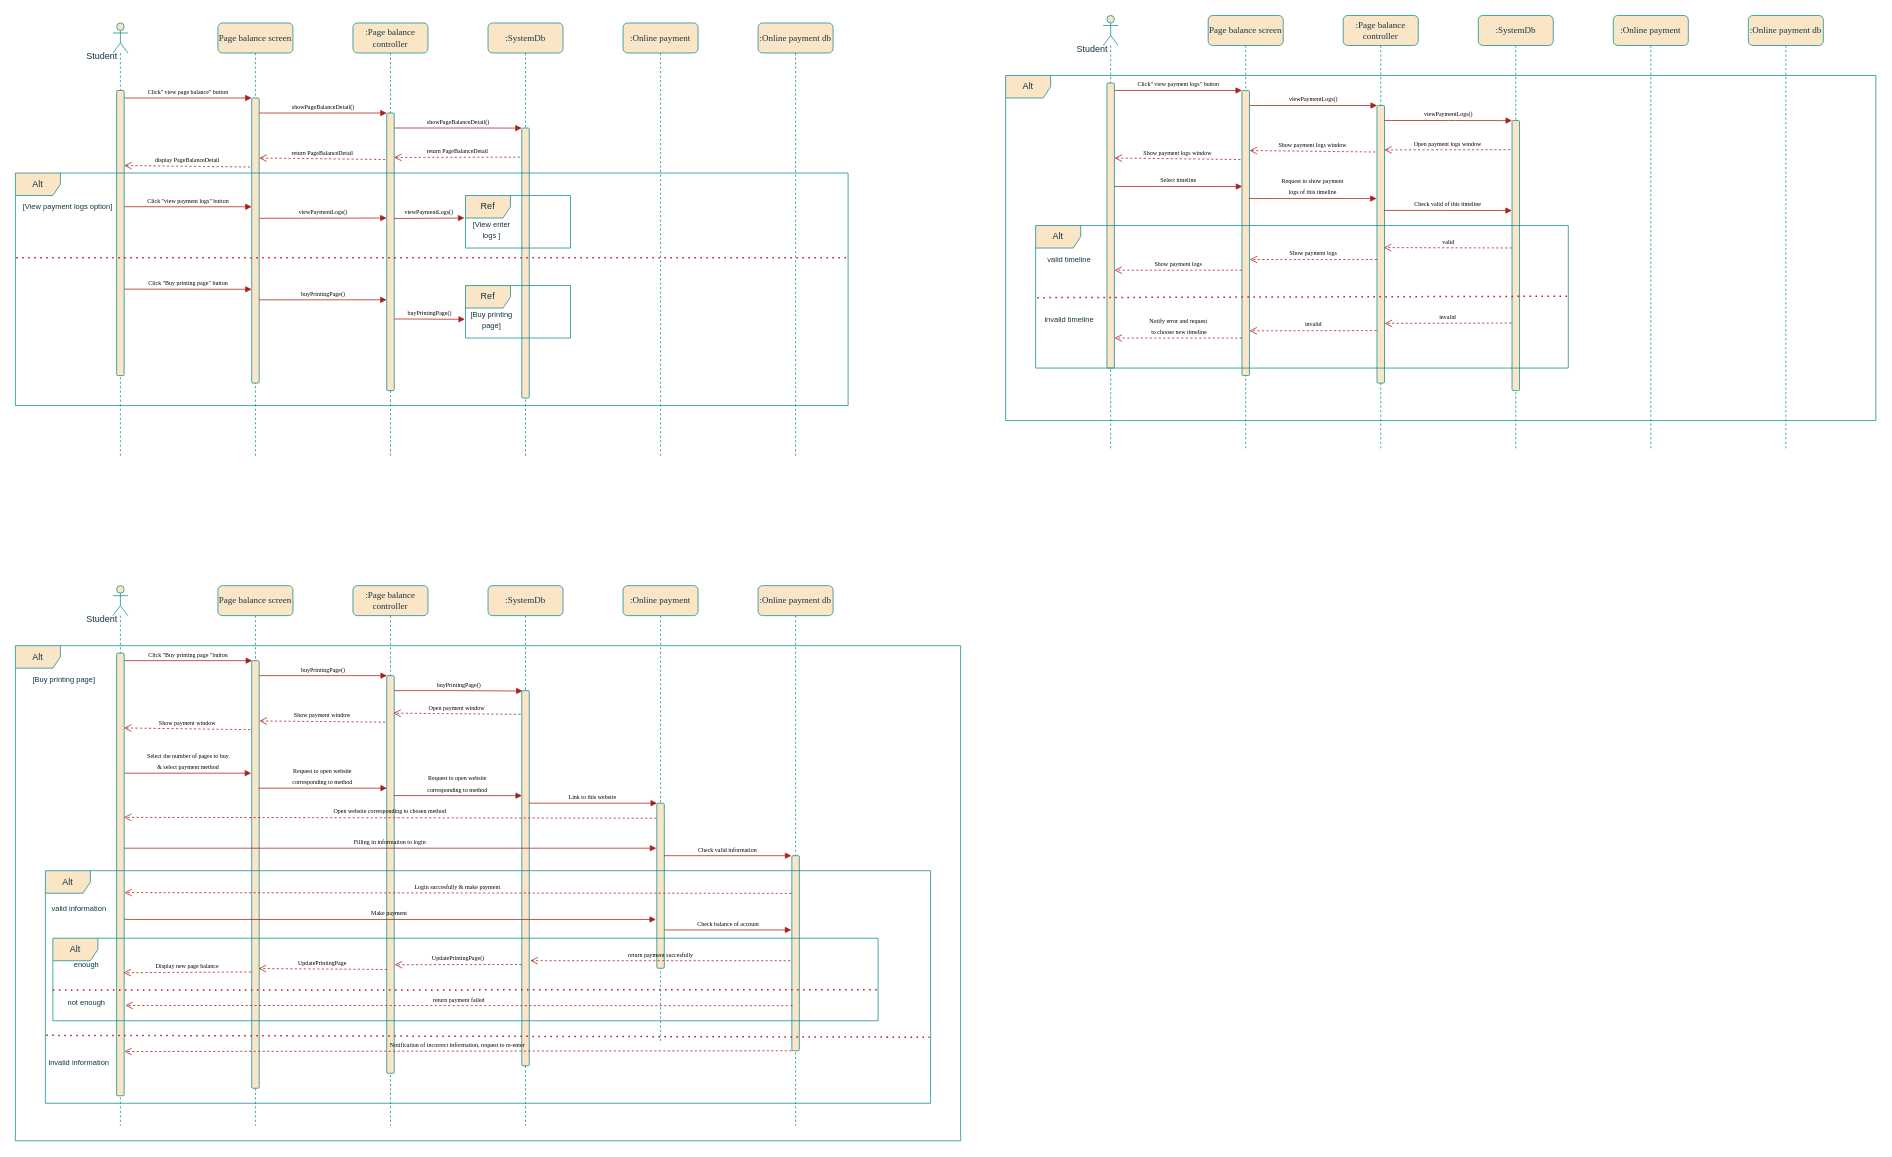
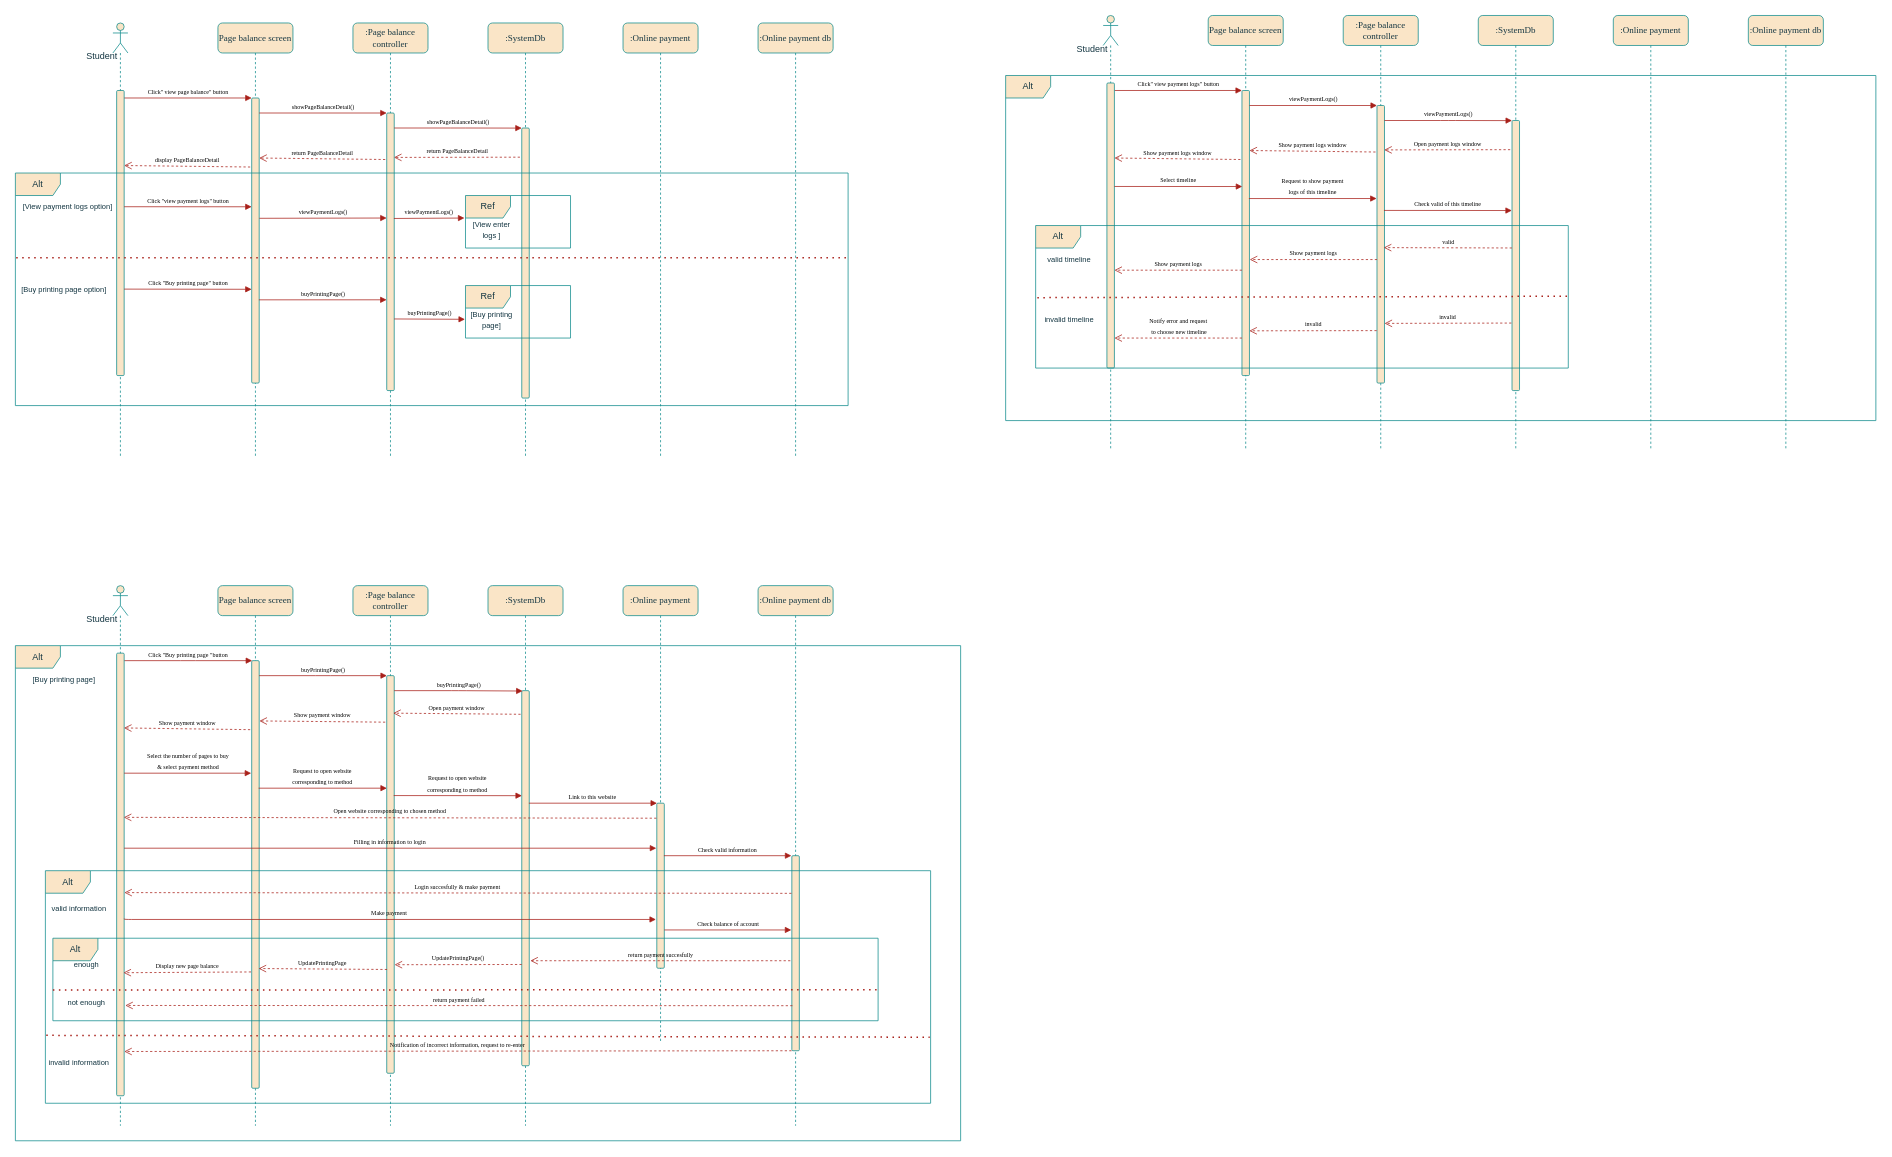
none -> (64, 289)
